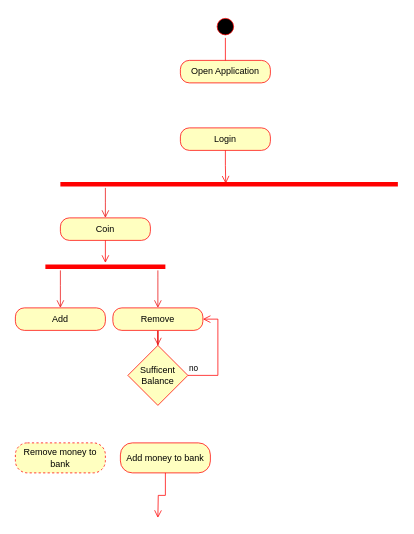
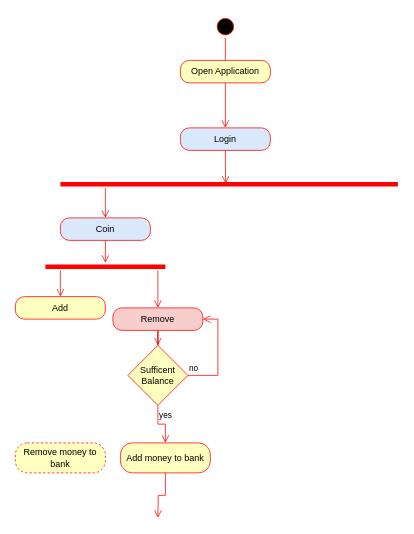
none -> (225, 104)
(225, 139) -> (225, 139)
(105, 229) -> (105, 229)
(60, 319) -> (60, 308)
(158, 319) -> (158, 319)
none -> (161, 424)
